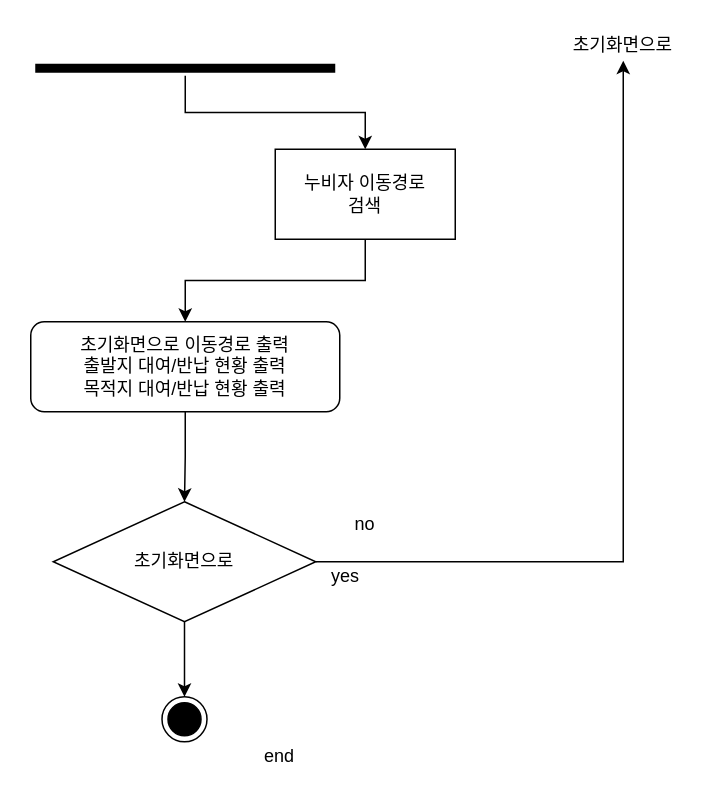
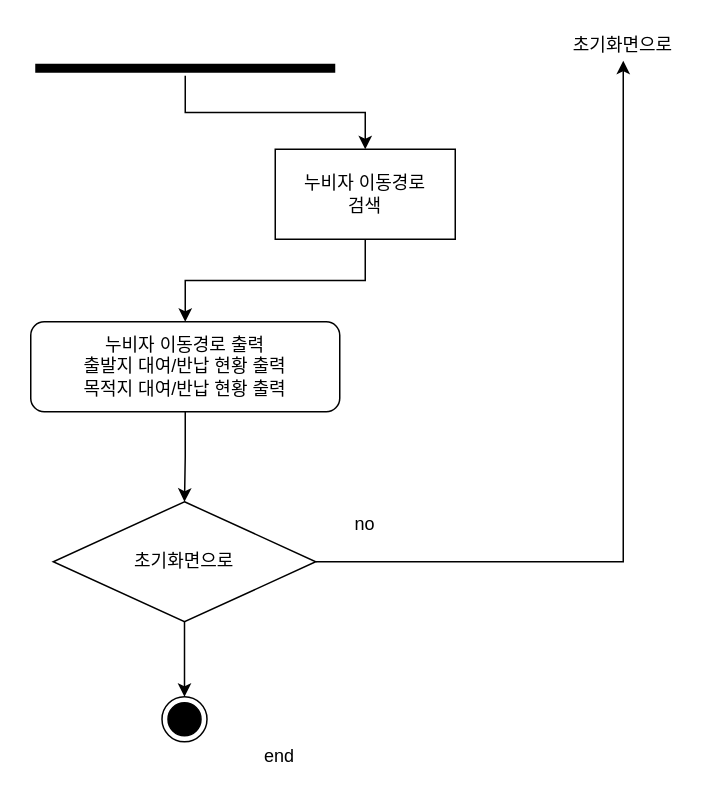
(185, 367) -> (185, 367)
(346, 577) -> none
